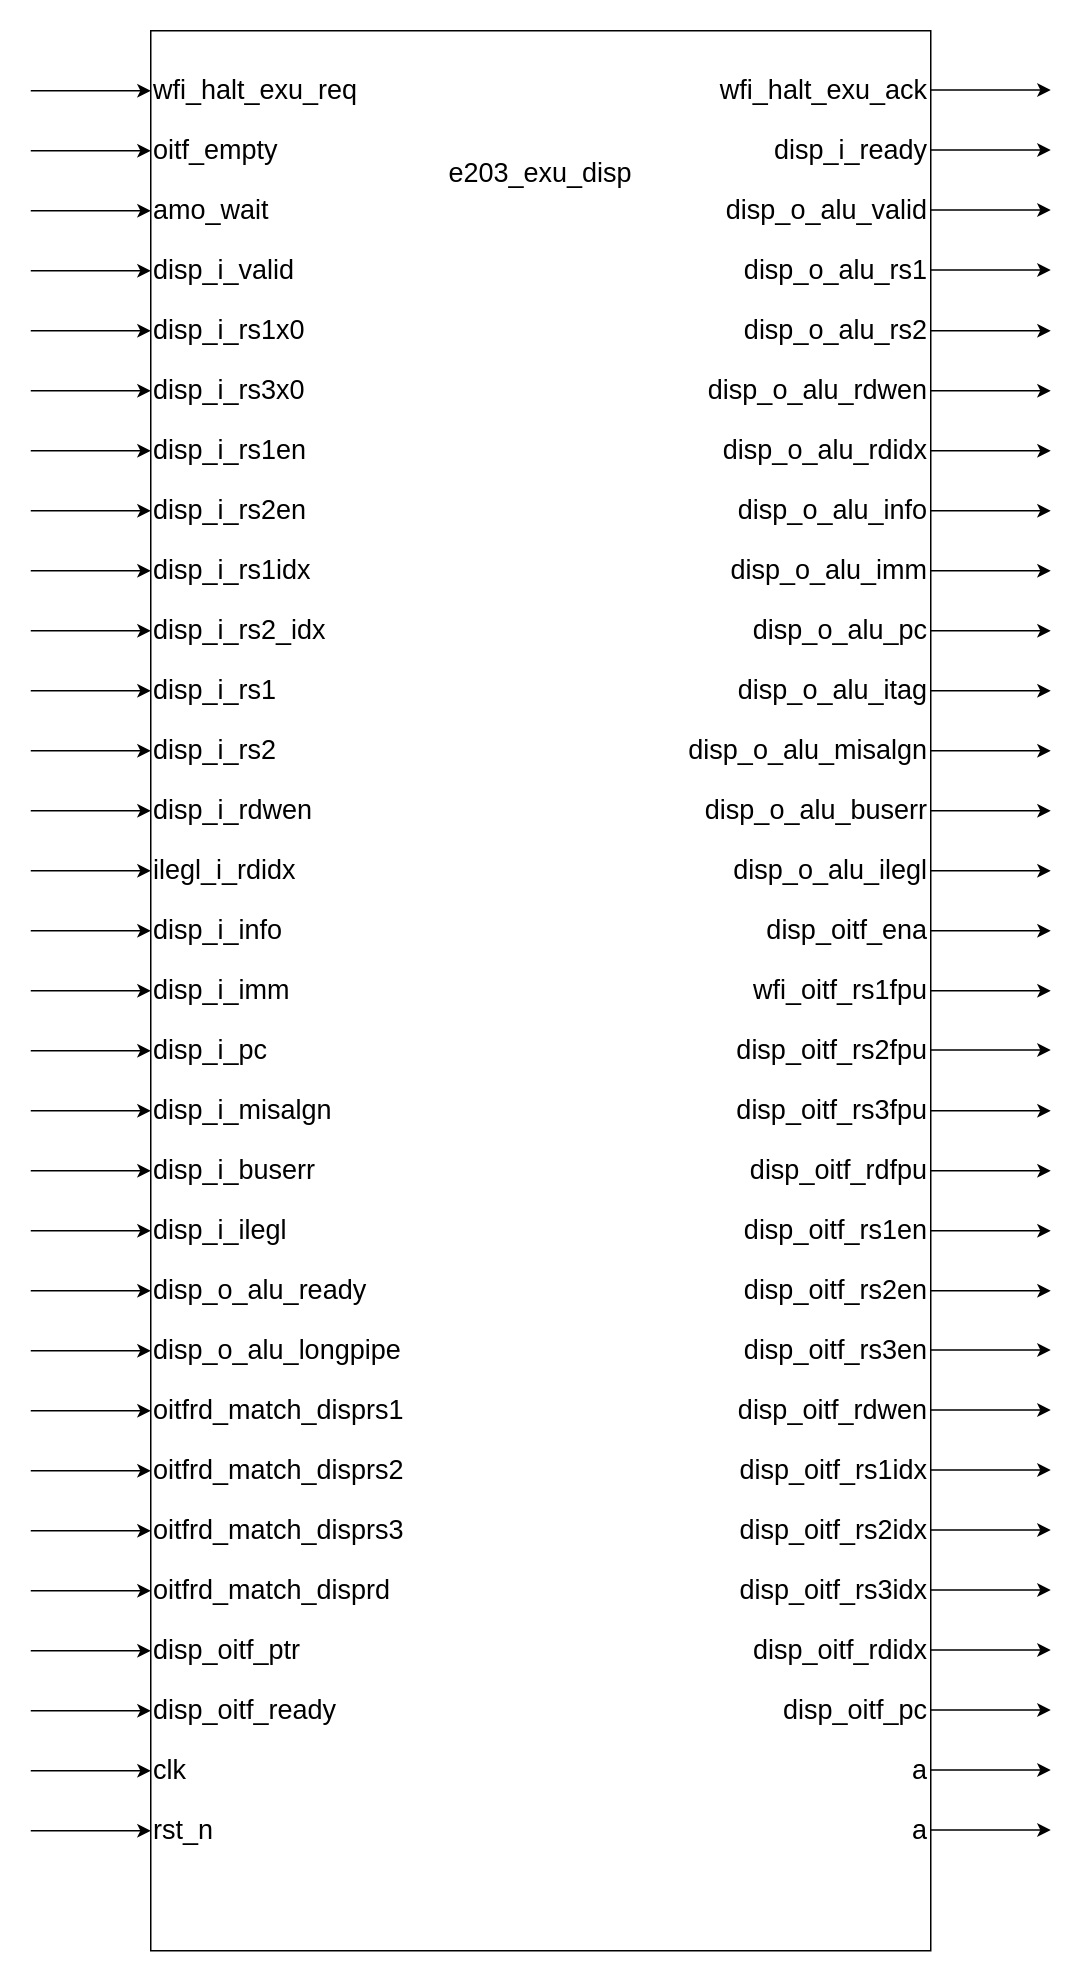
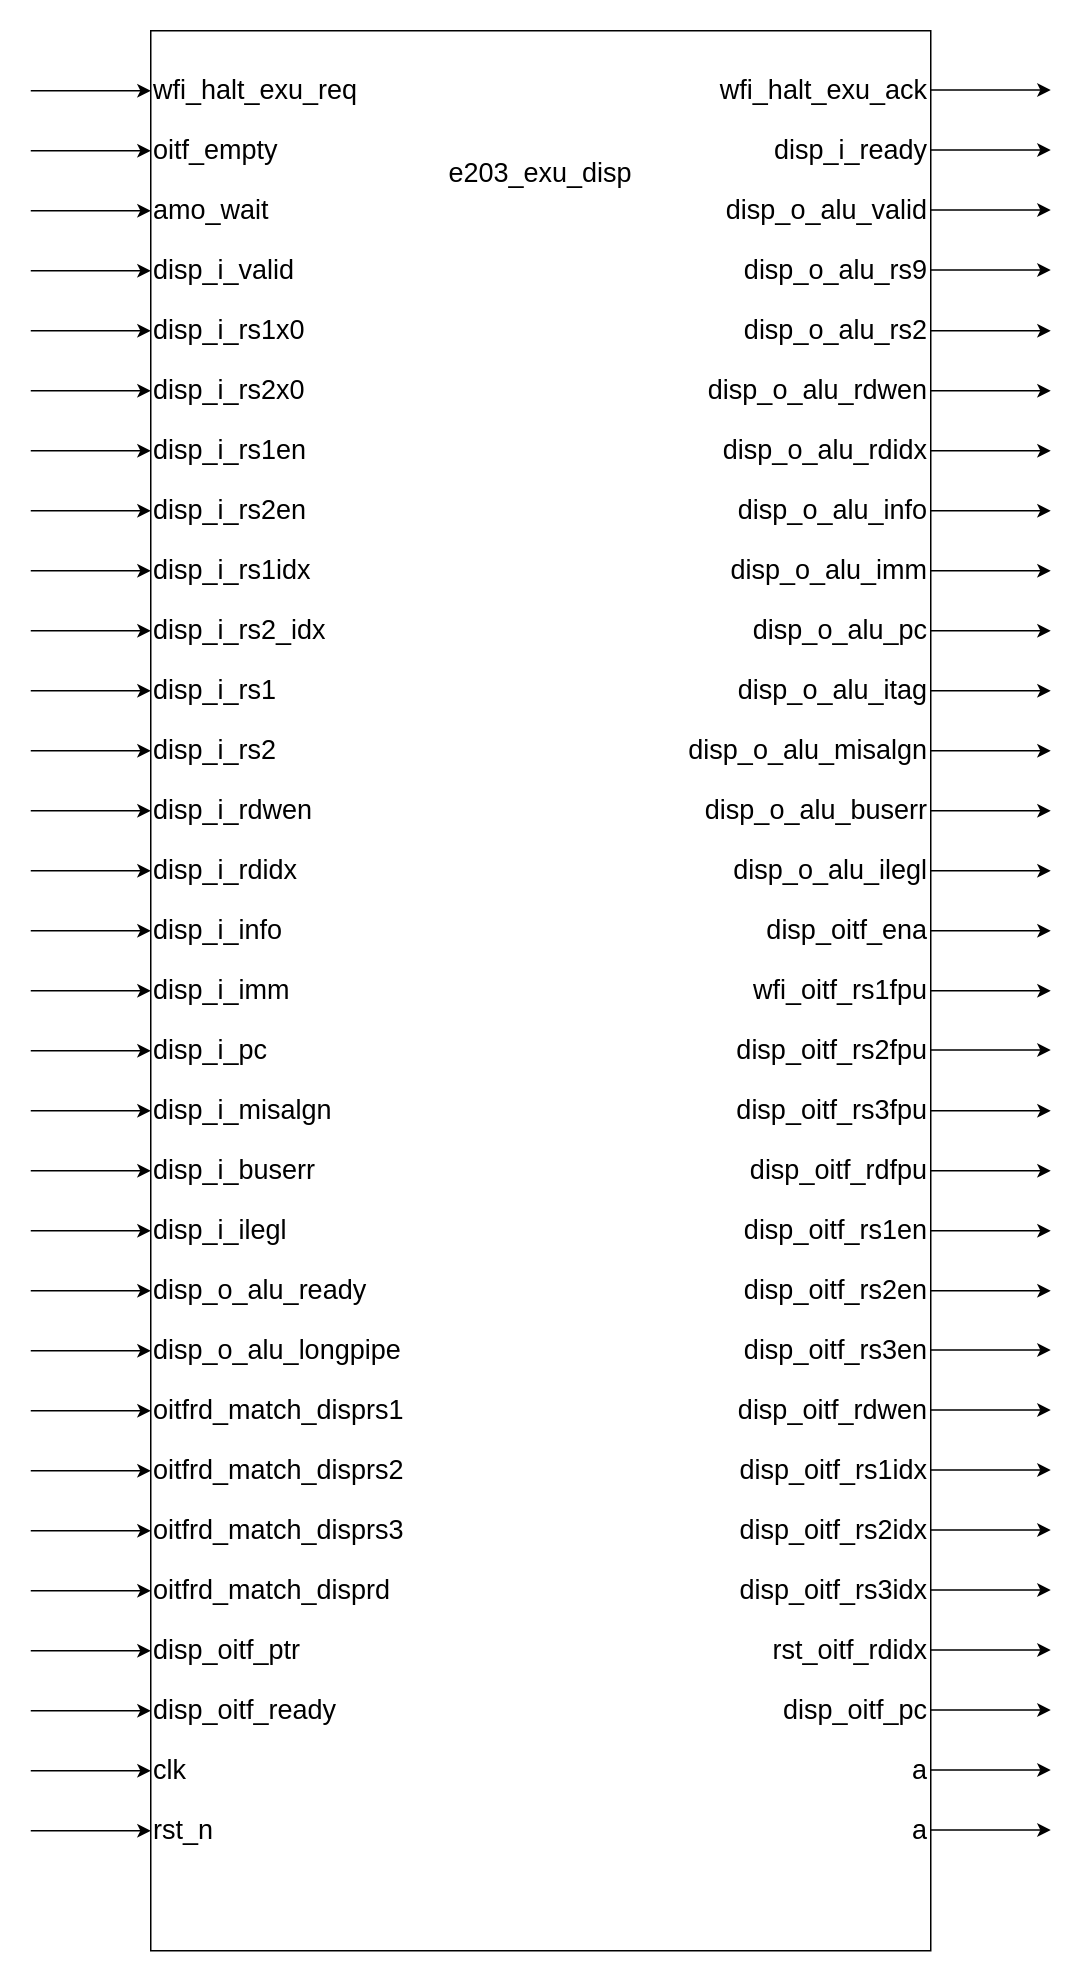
(862, 271) -> (862, 271)
(210, 391) -> (210, 391)
(208, 871) -> (207, 871)
(859, 1651) -> (862, 1651)
